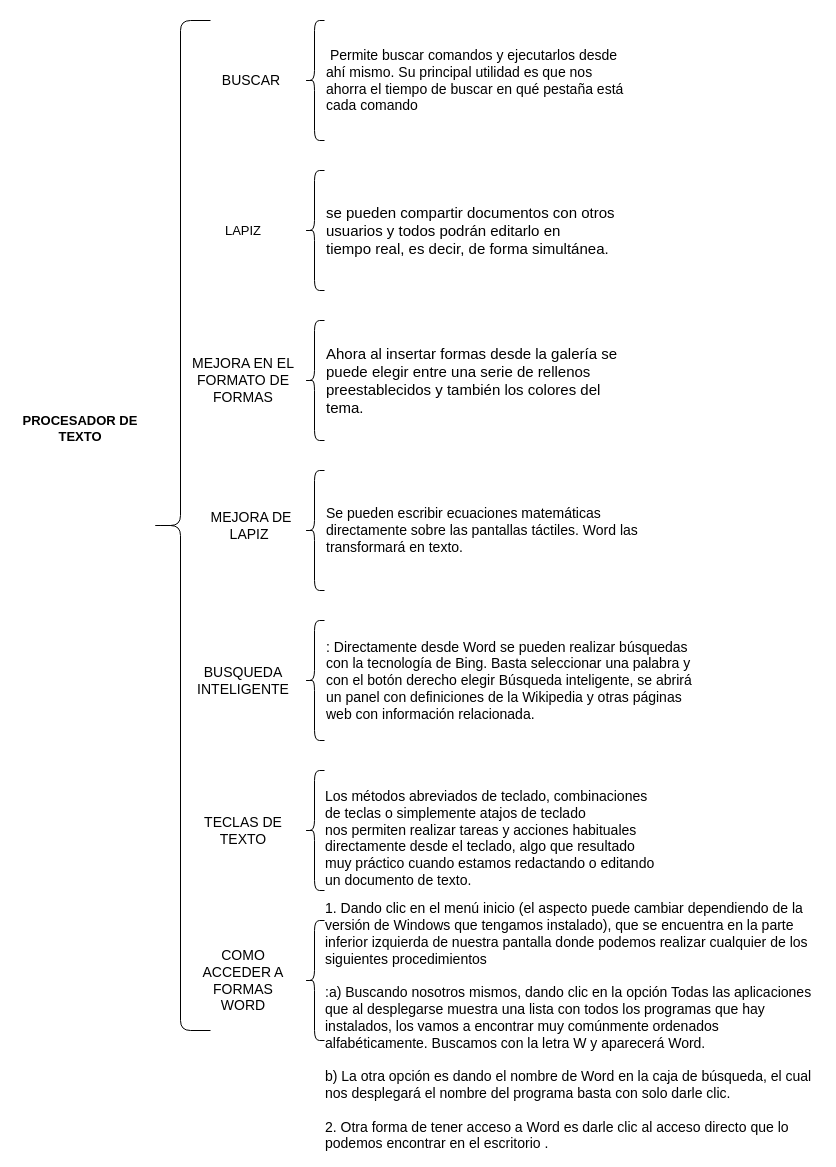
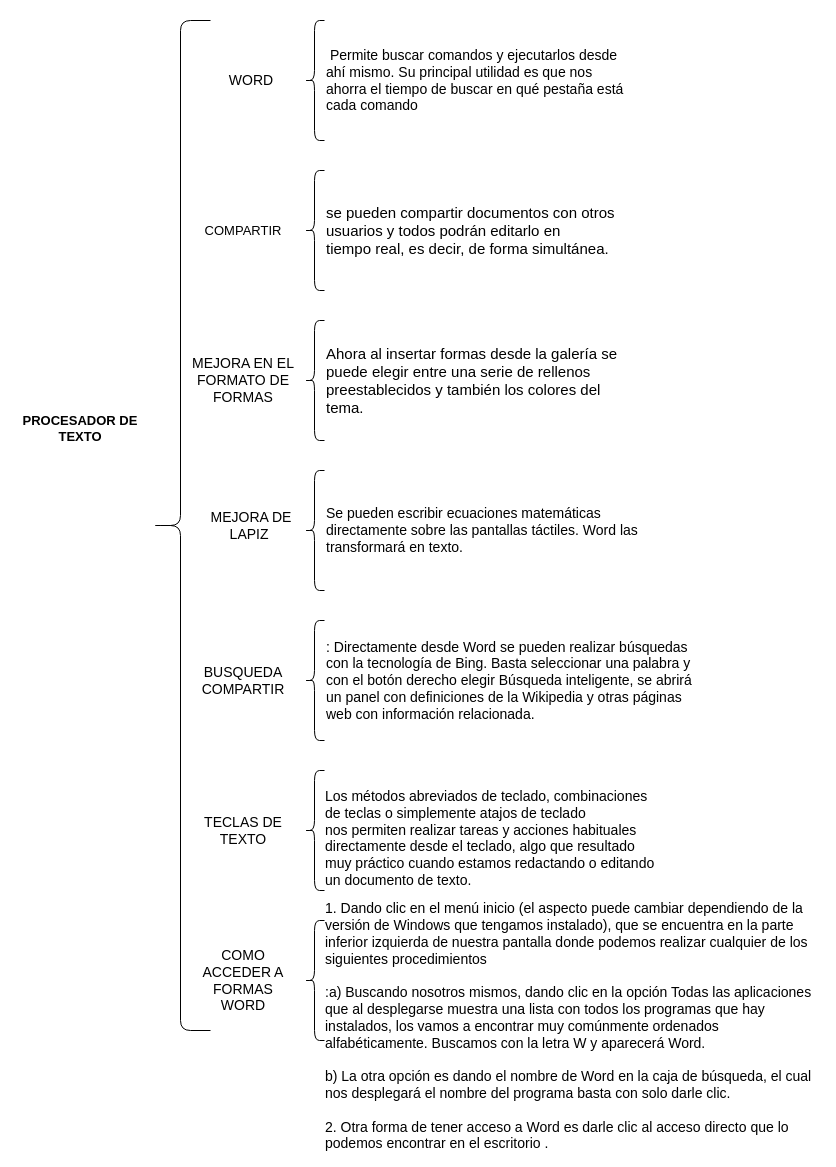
(252, 81) -> (252, 81)
(244, 231) -> (244, 231)
(244, 681) -> (244, 681)
